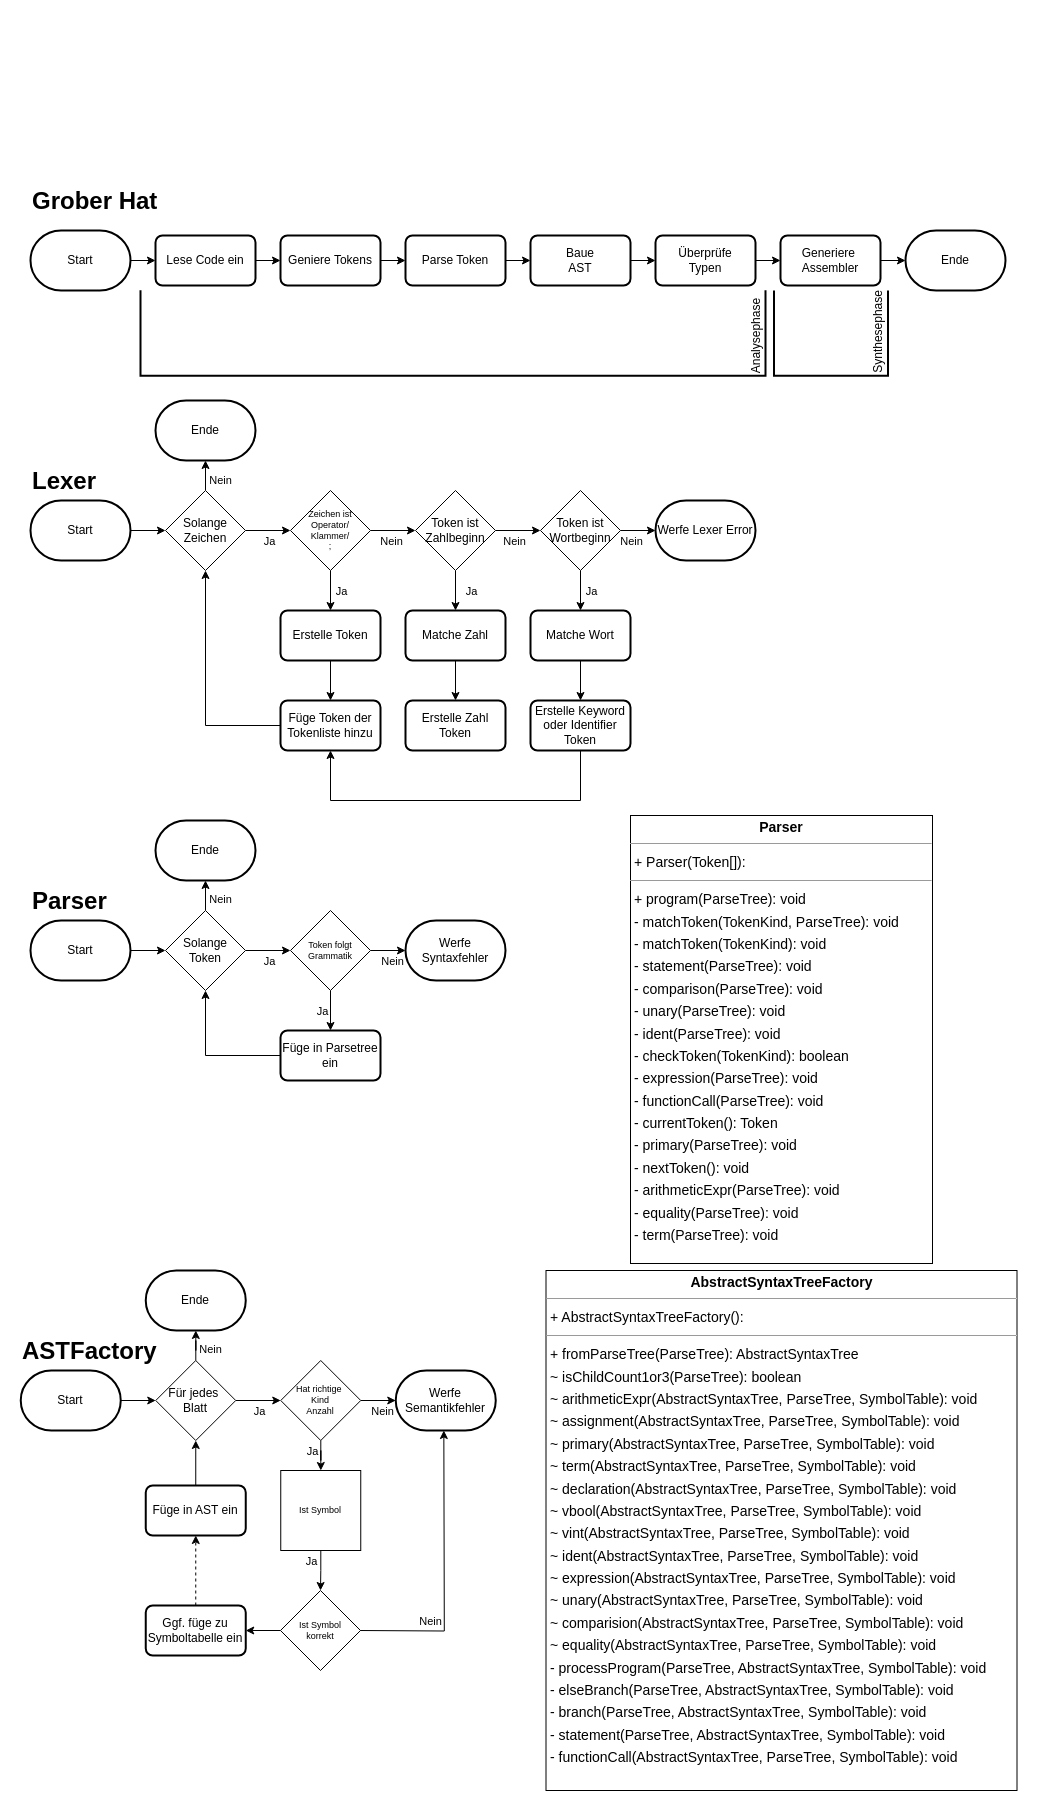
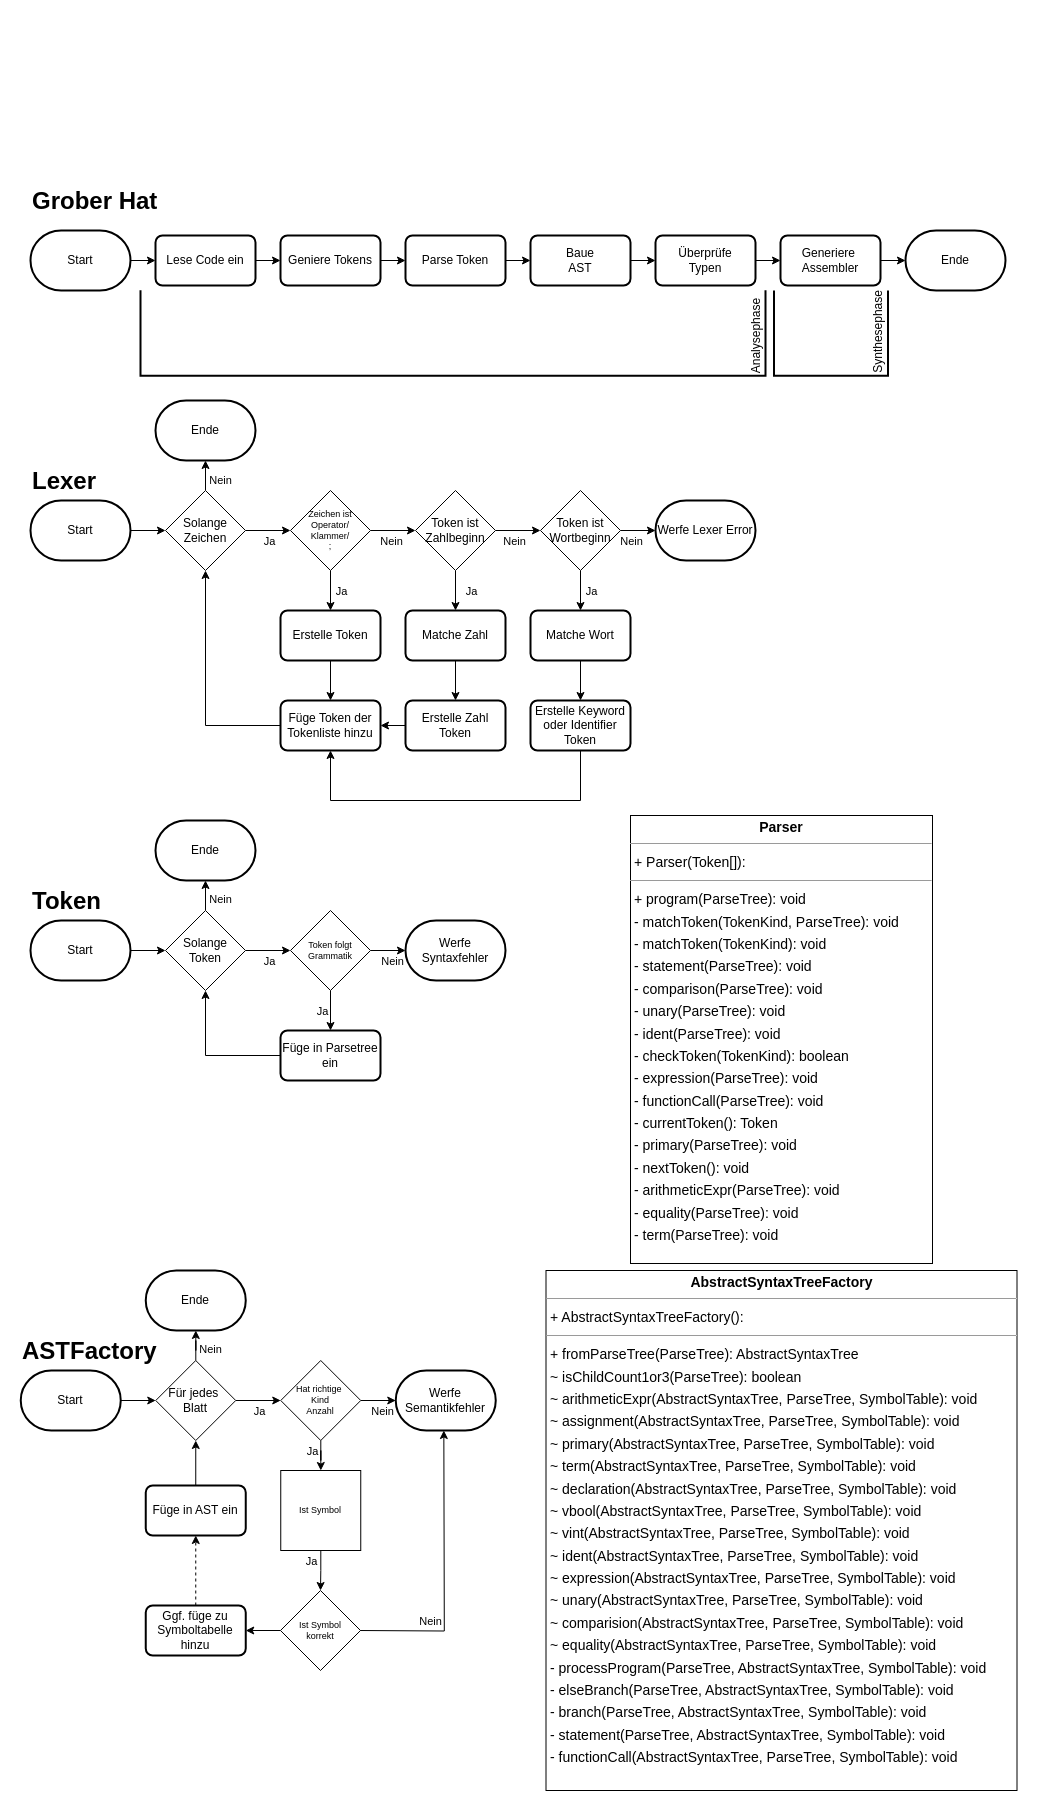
none -> (390, 726)
(53, 895) -> (49, 895)
(196, 1631) -> (196, 1631)
